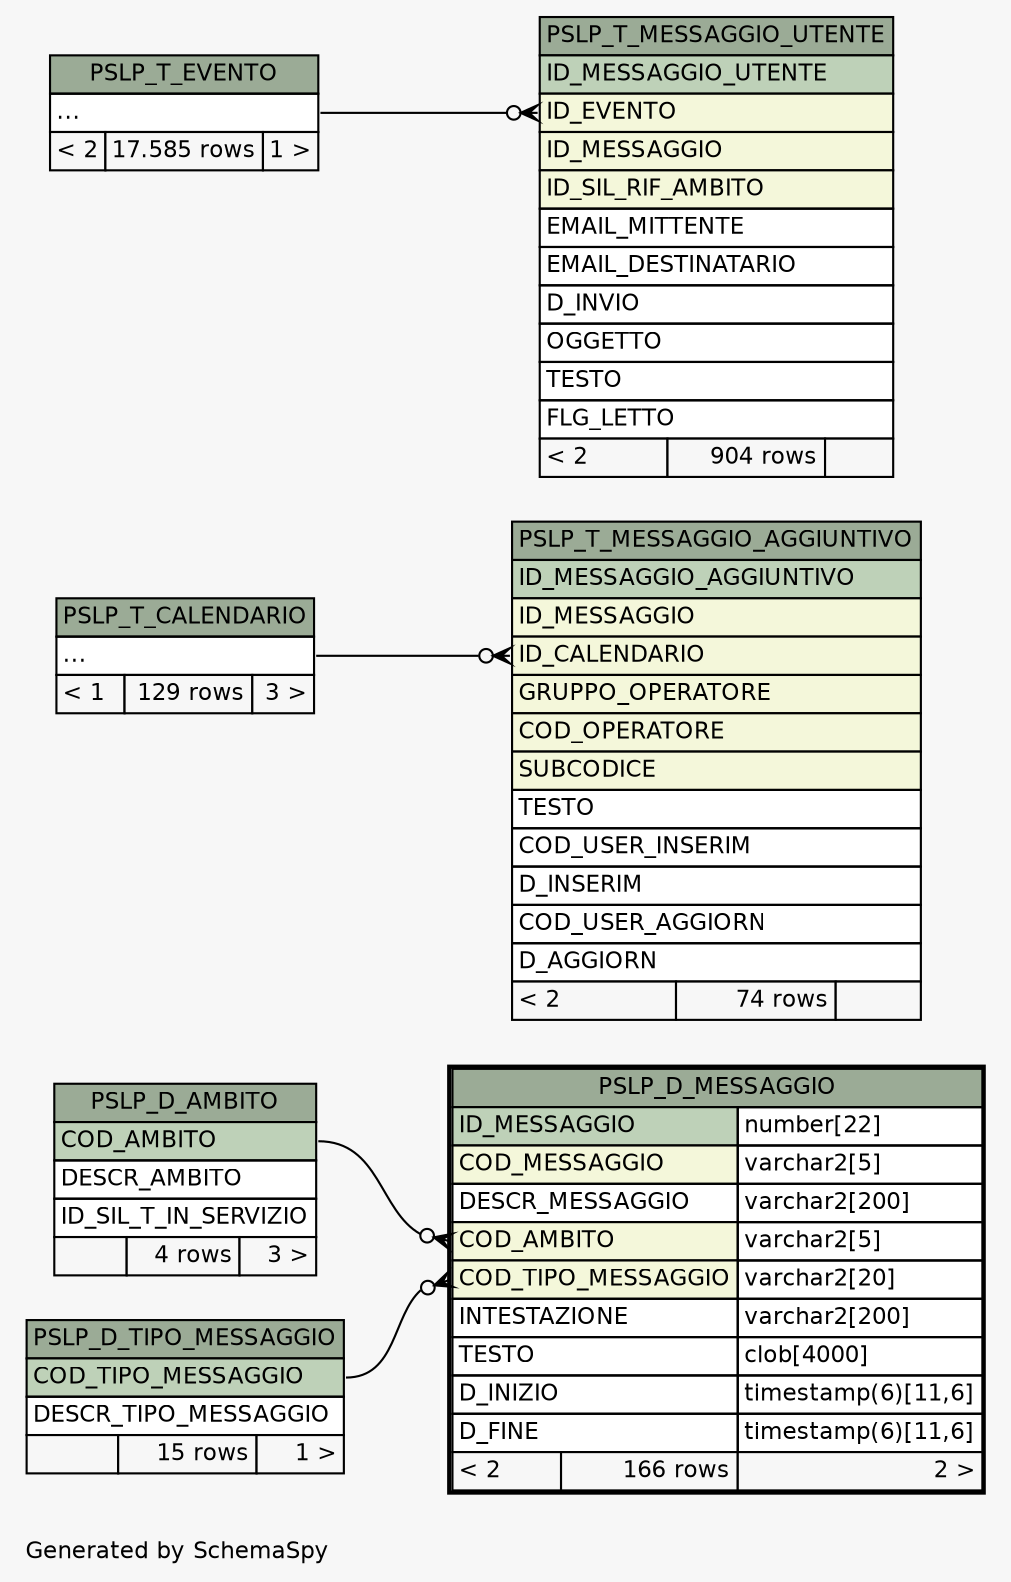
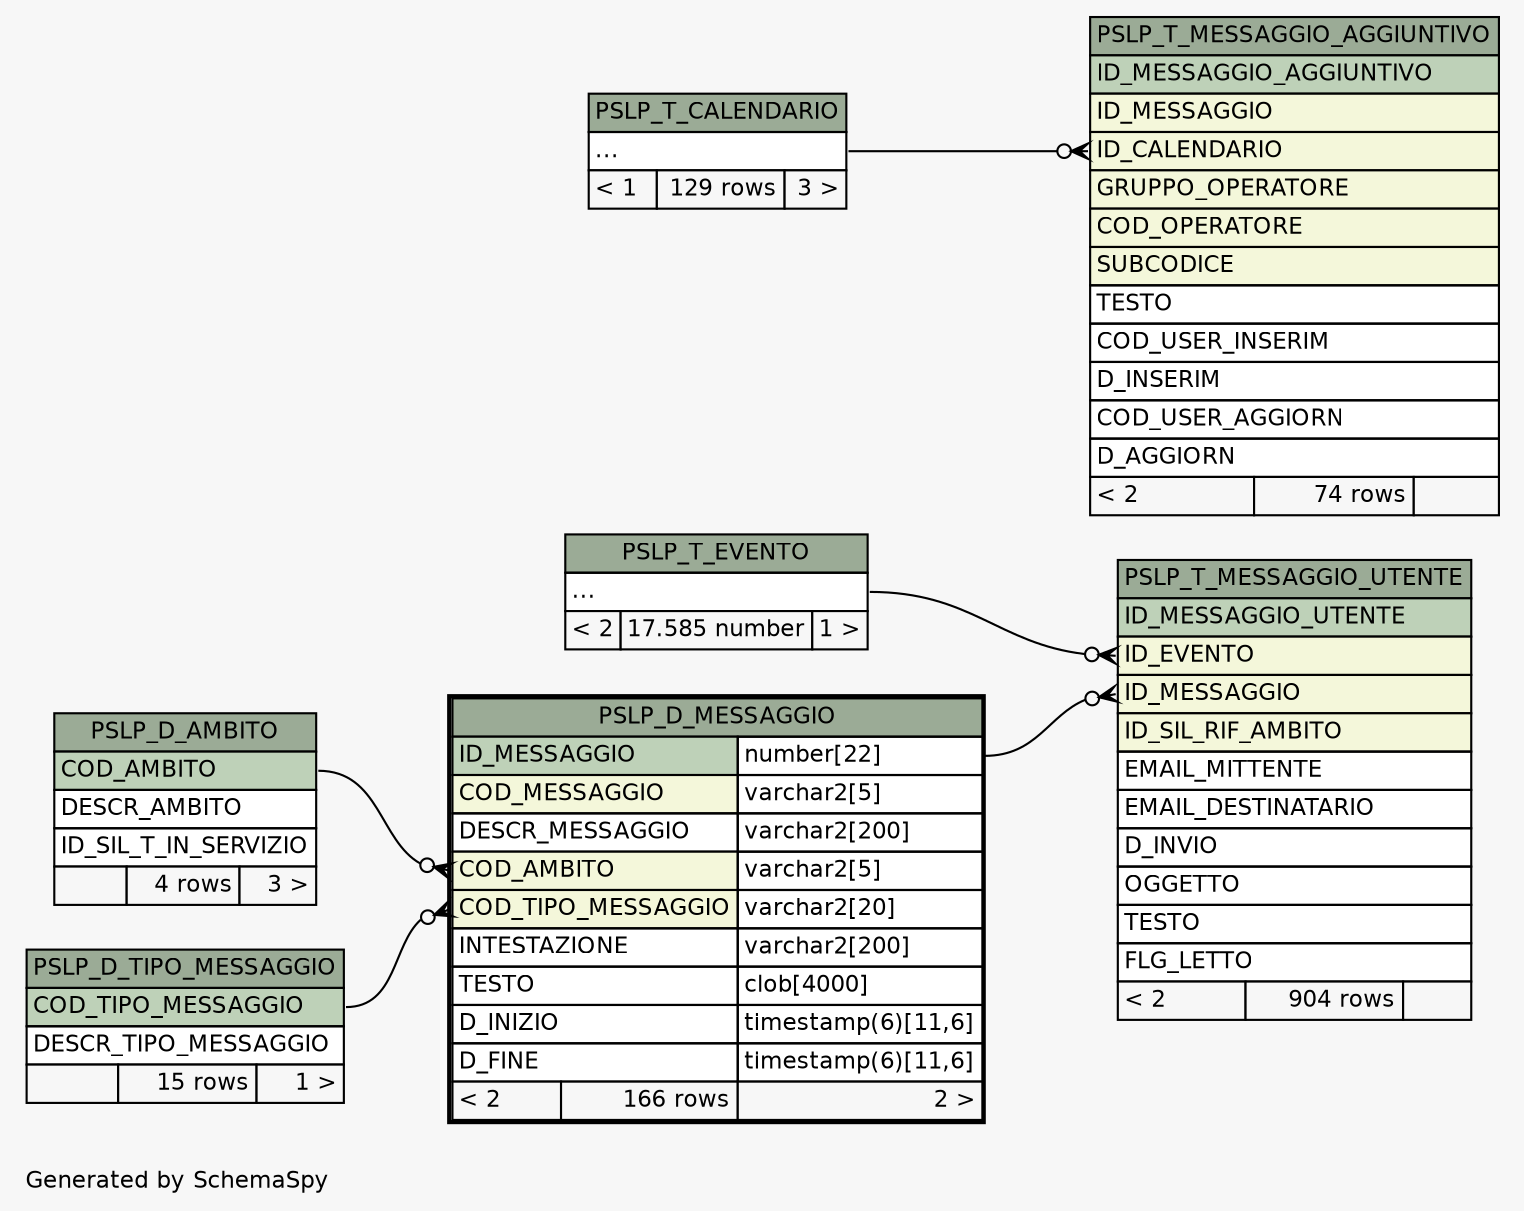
(184, 150) -> (716, 629)
none -> (1039, 735)
